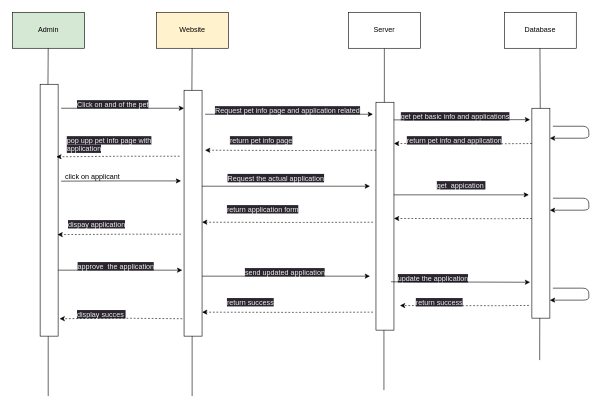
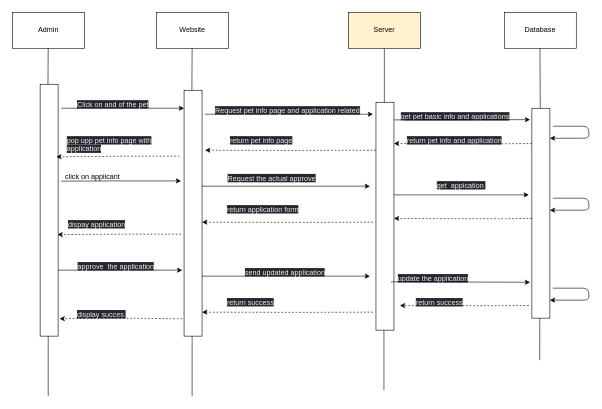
(48, 30) -> (48, 30)
(192, 30) -> (192, 30)
(384, 30) -> (384, 30)
(281, 183) -> (276, 179)
